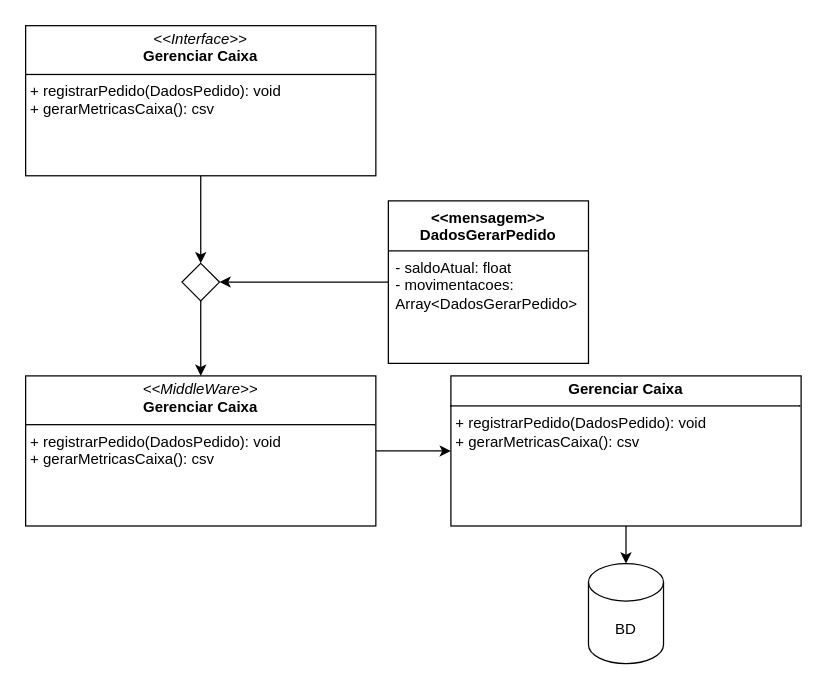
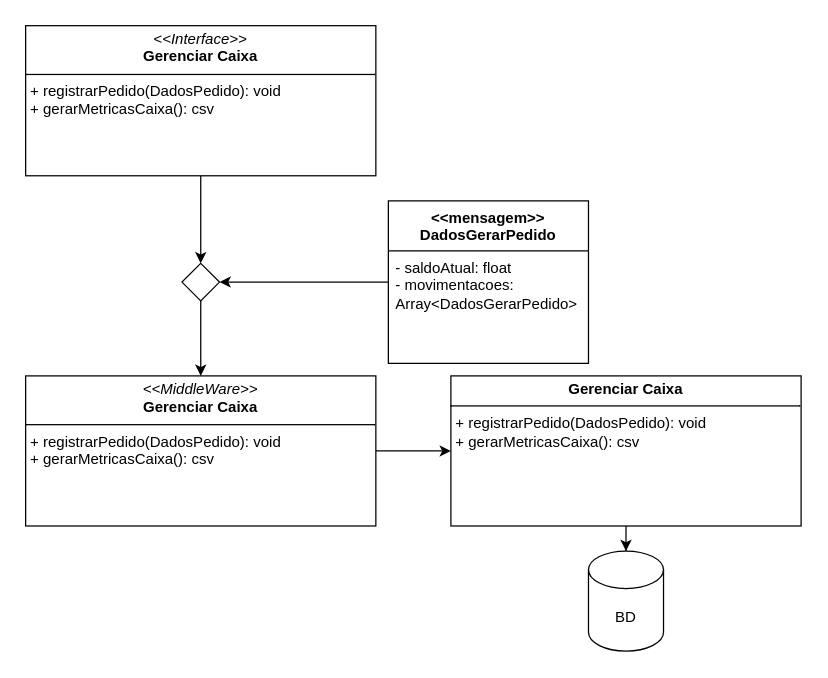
(626, 613) -> (626, 601)
